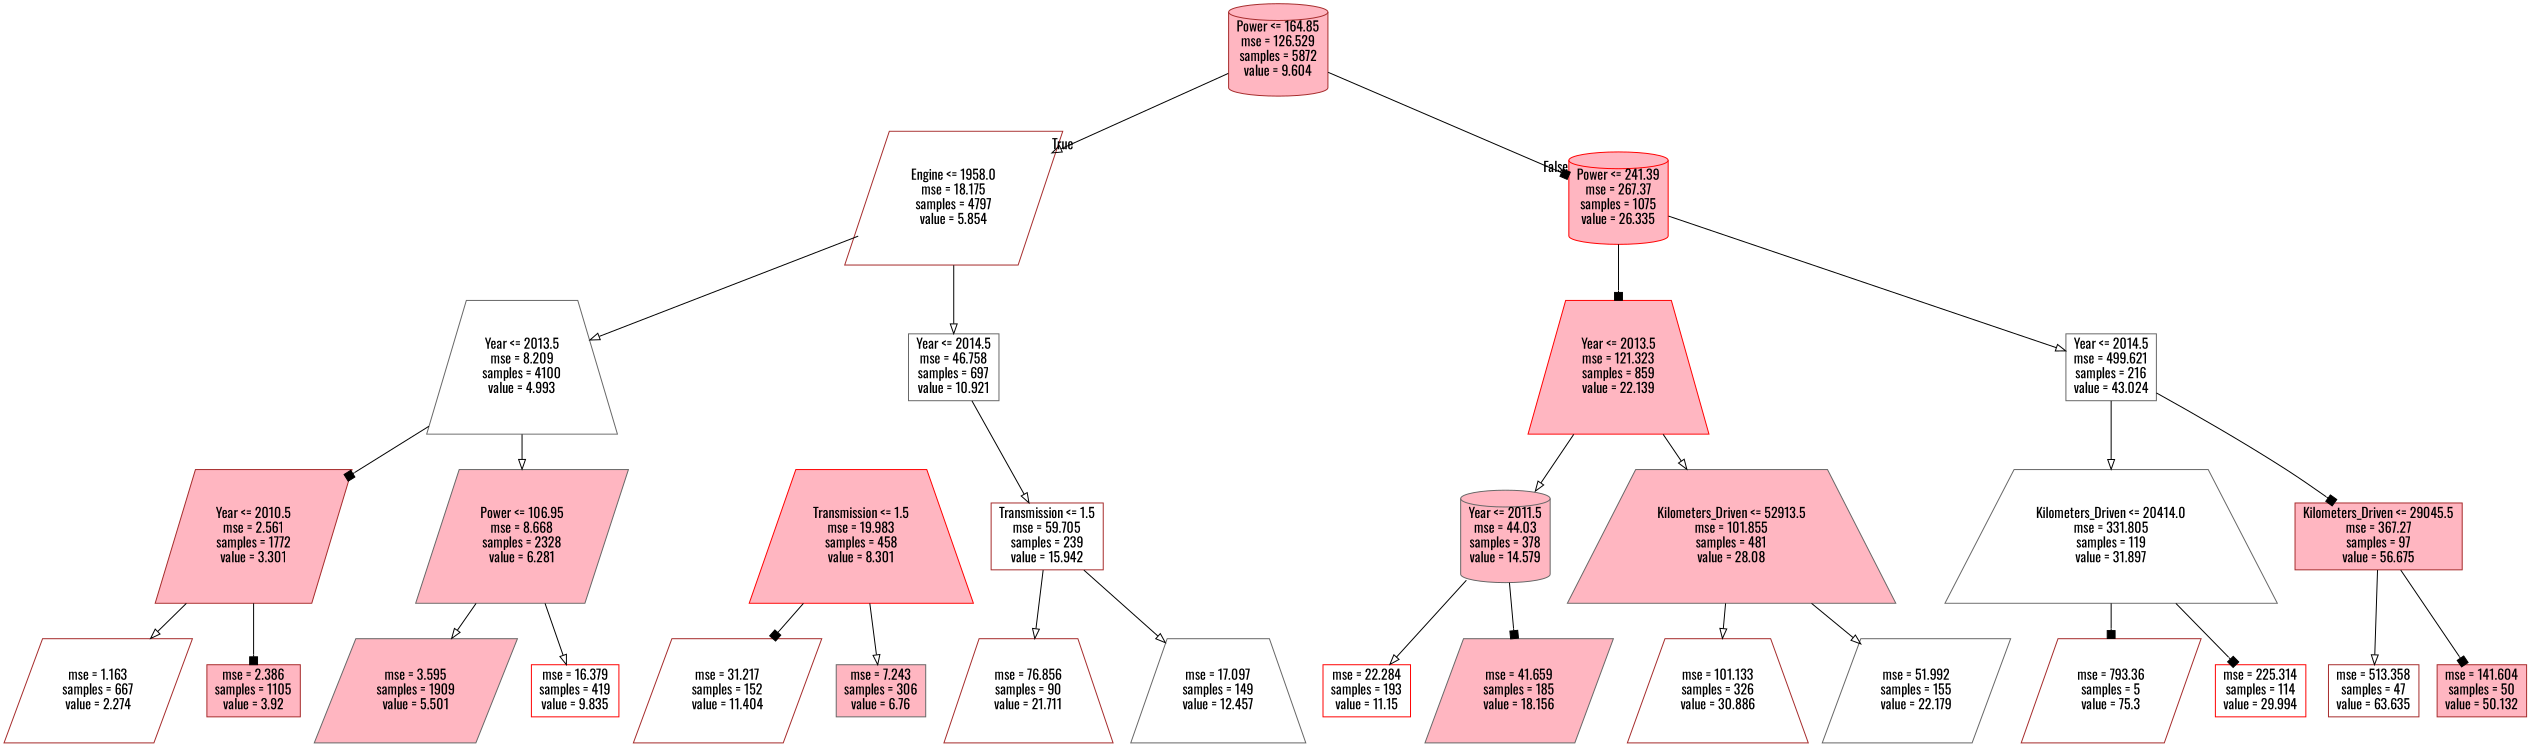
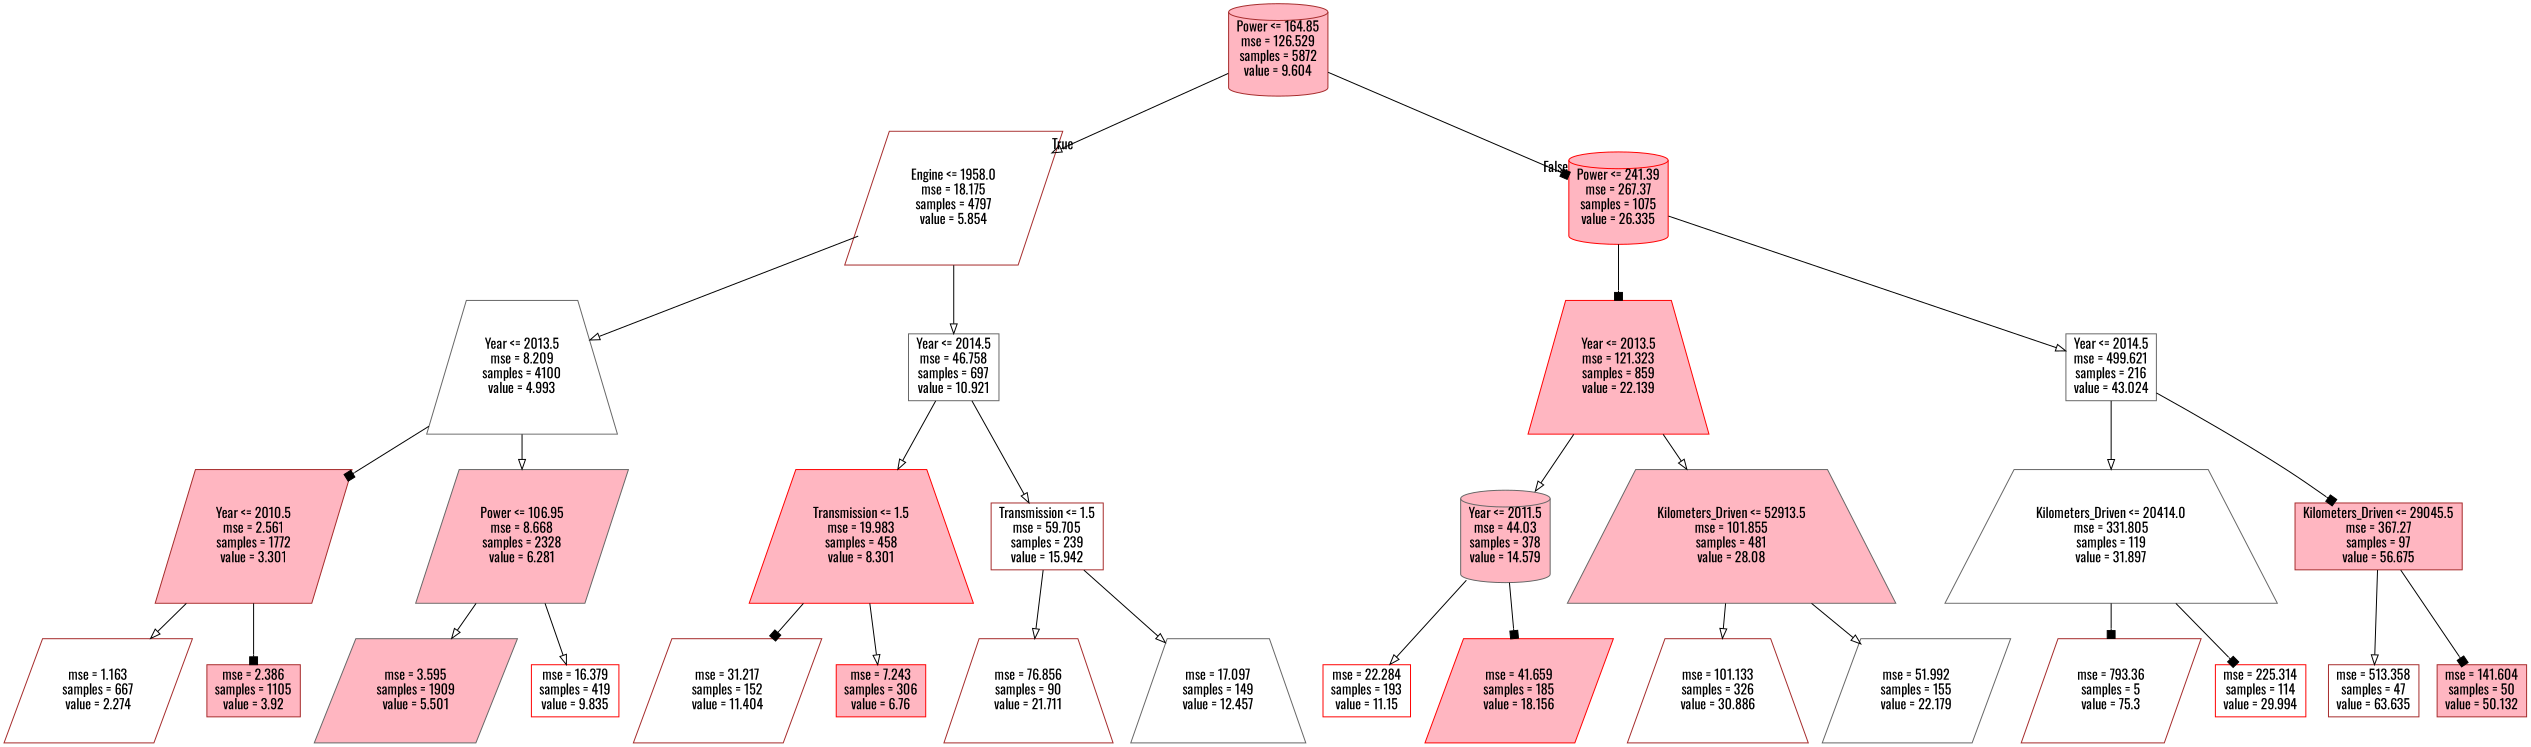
none -> (919, 431)
(881, 691) -> (881, 691)
(1519, 691) -> (1519, 691)
